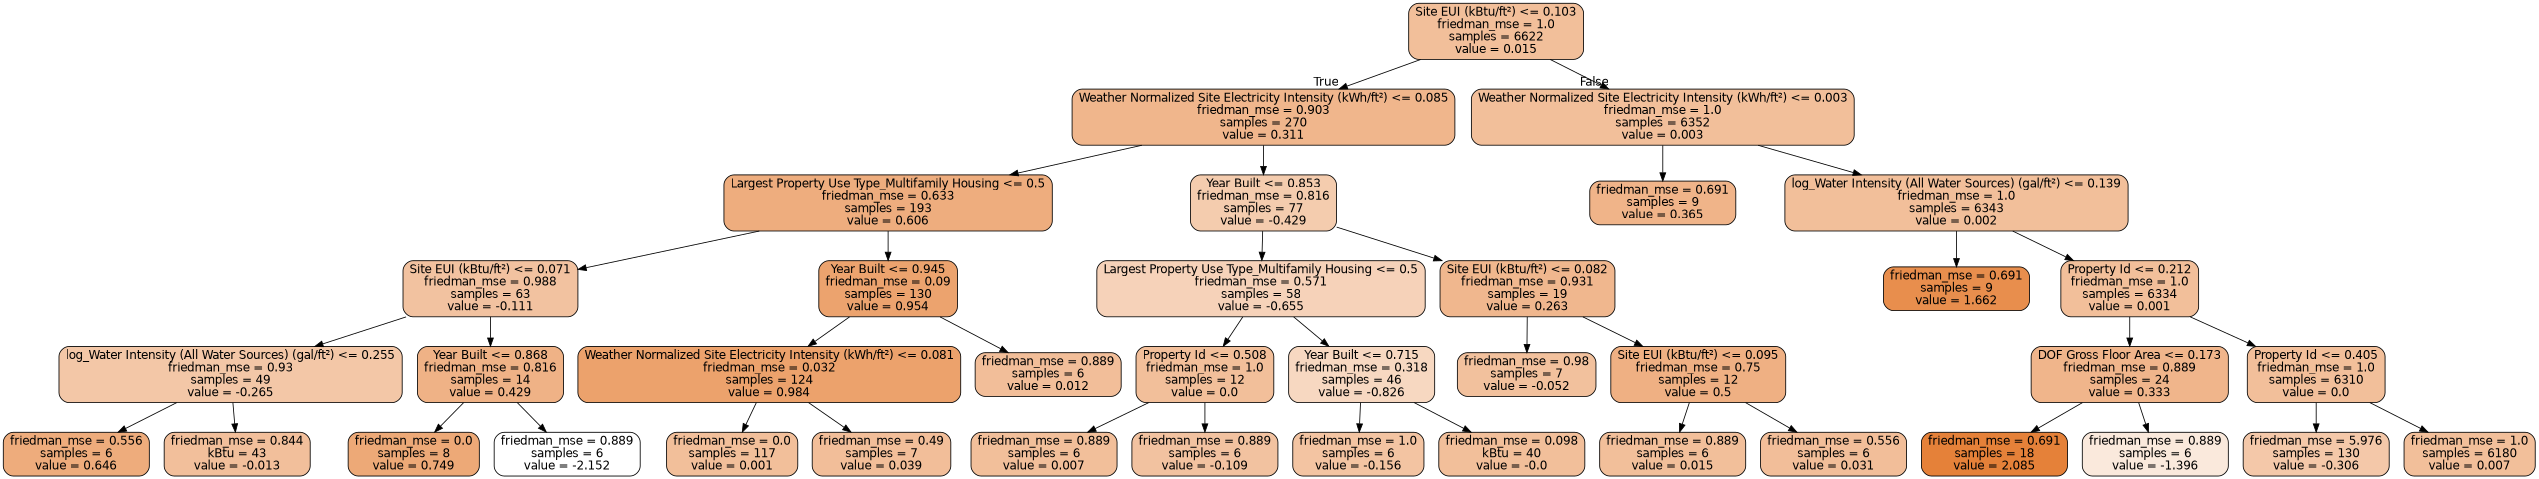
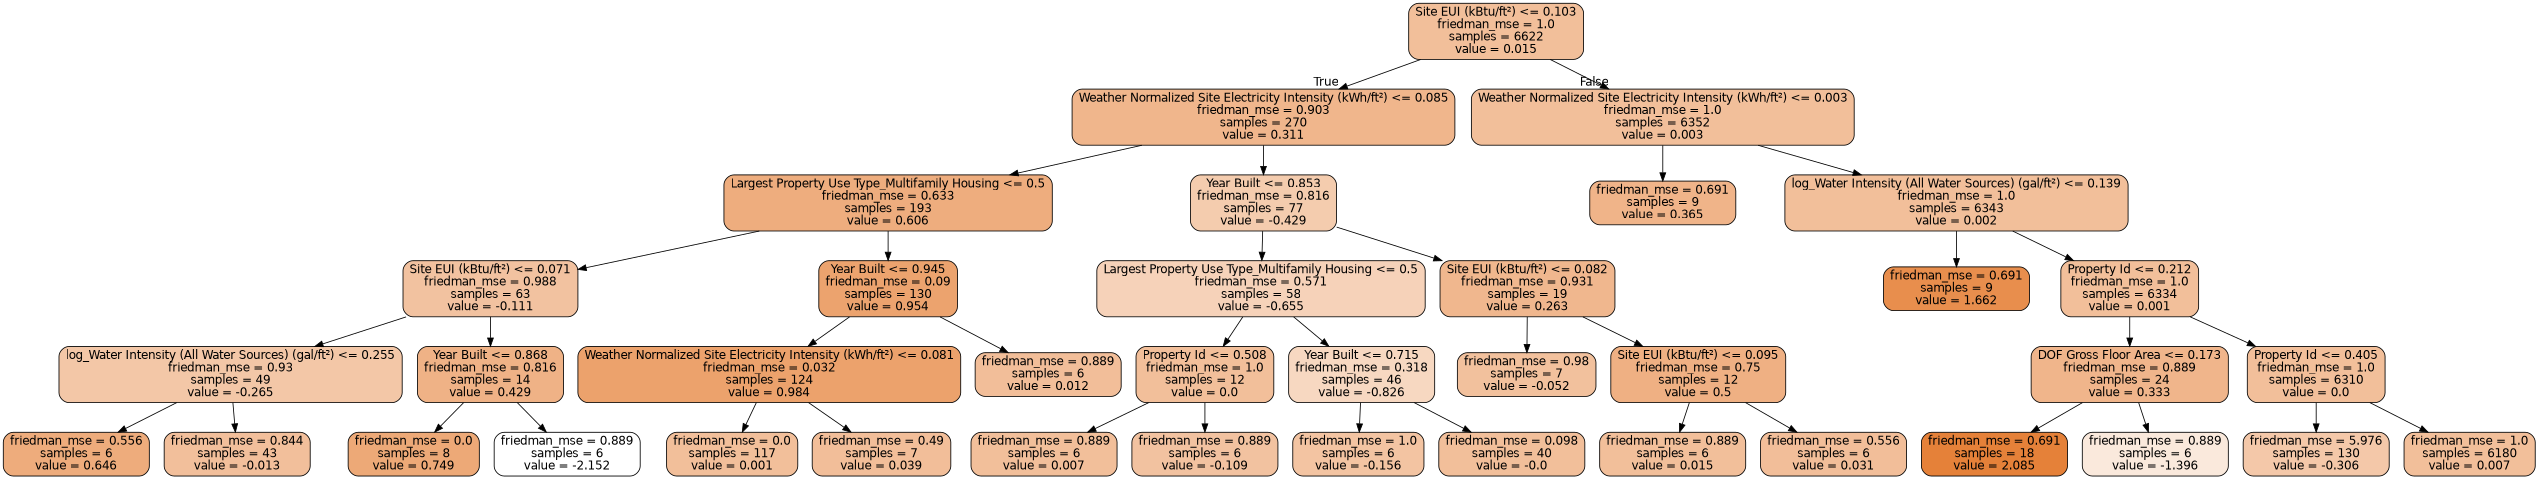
(237, 454) -> (237, 454)
(1512, 454) -> (1512, 454)
